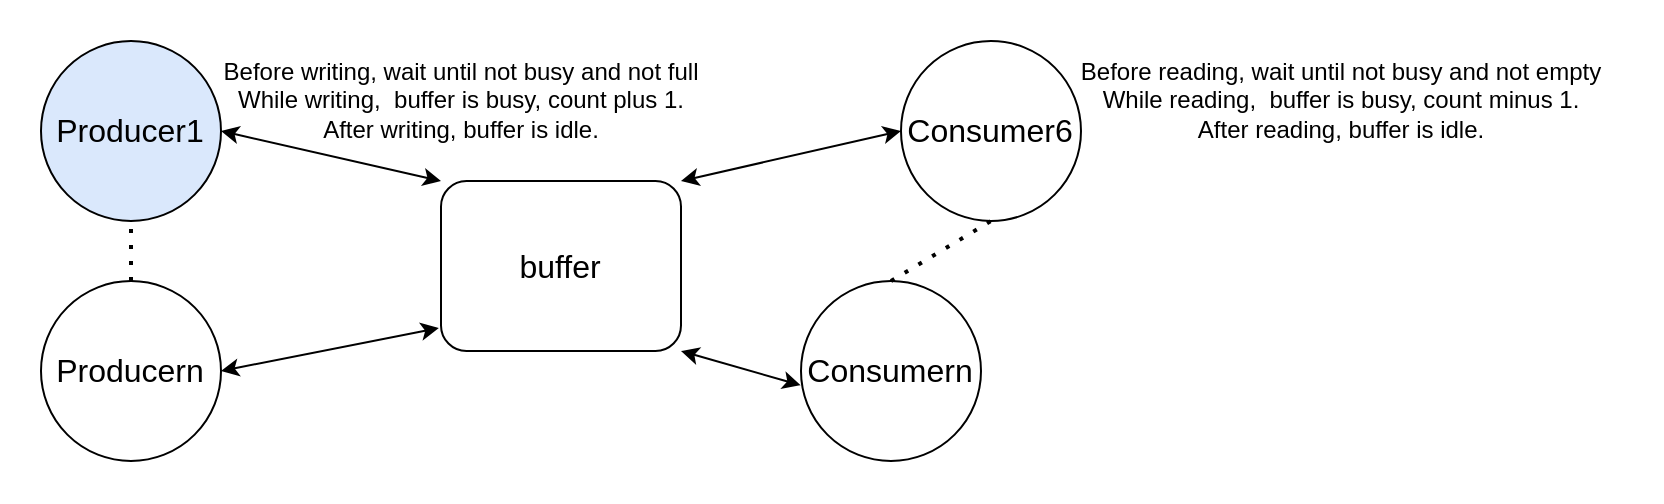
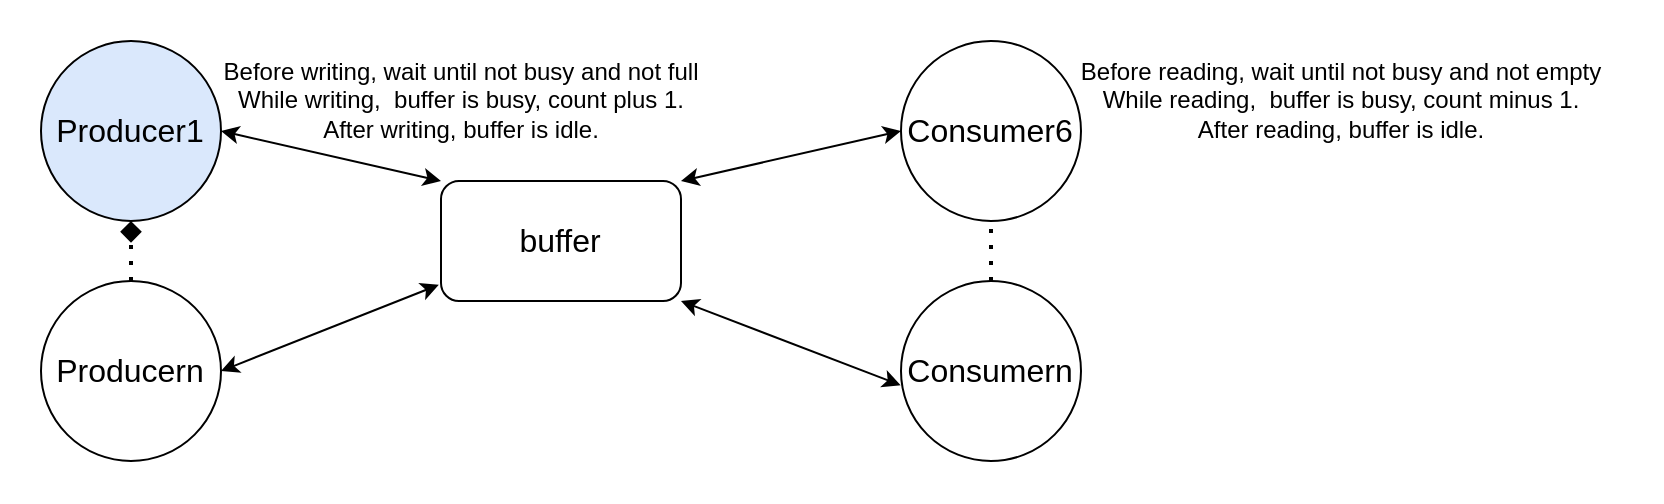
(131, 232) -> (131, 242)
(561, 266) -> (561, 241)
(891, 371) -> (991, 371)
